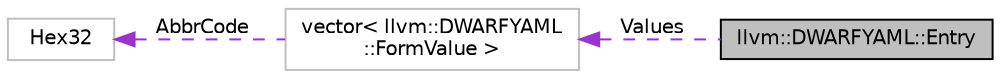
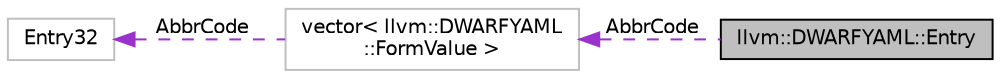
(650, 29) -> (650, 29)
(61, 39) -> (61, 39)
